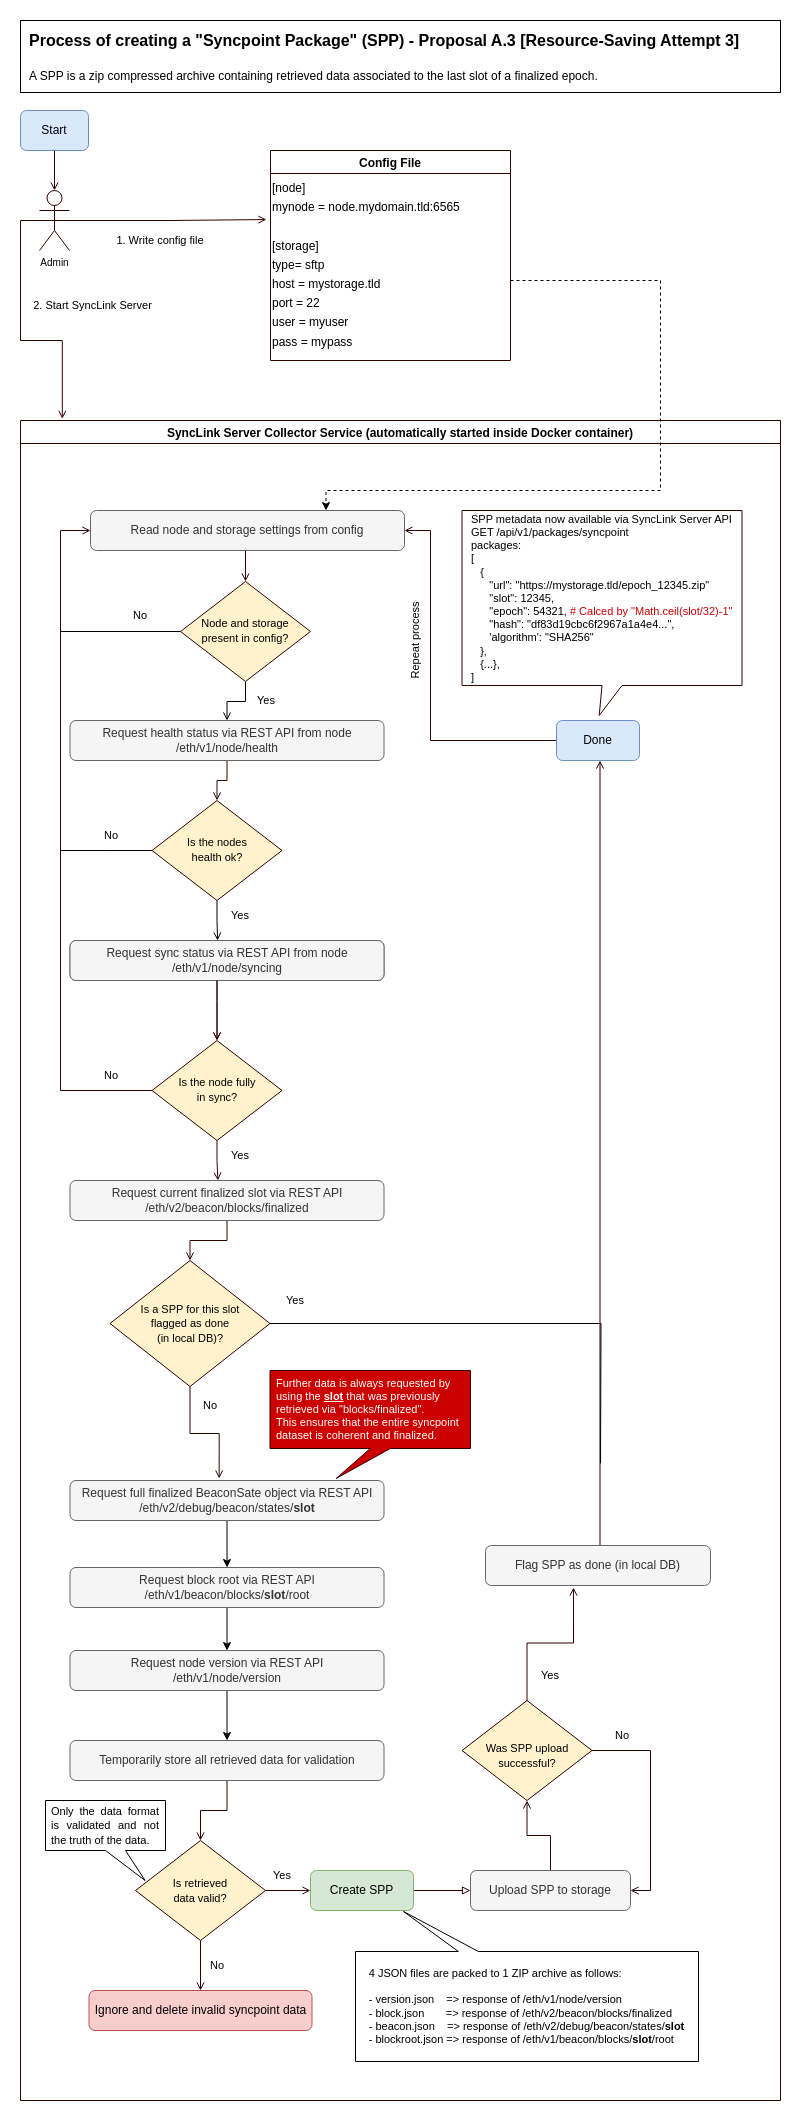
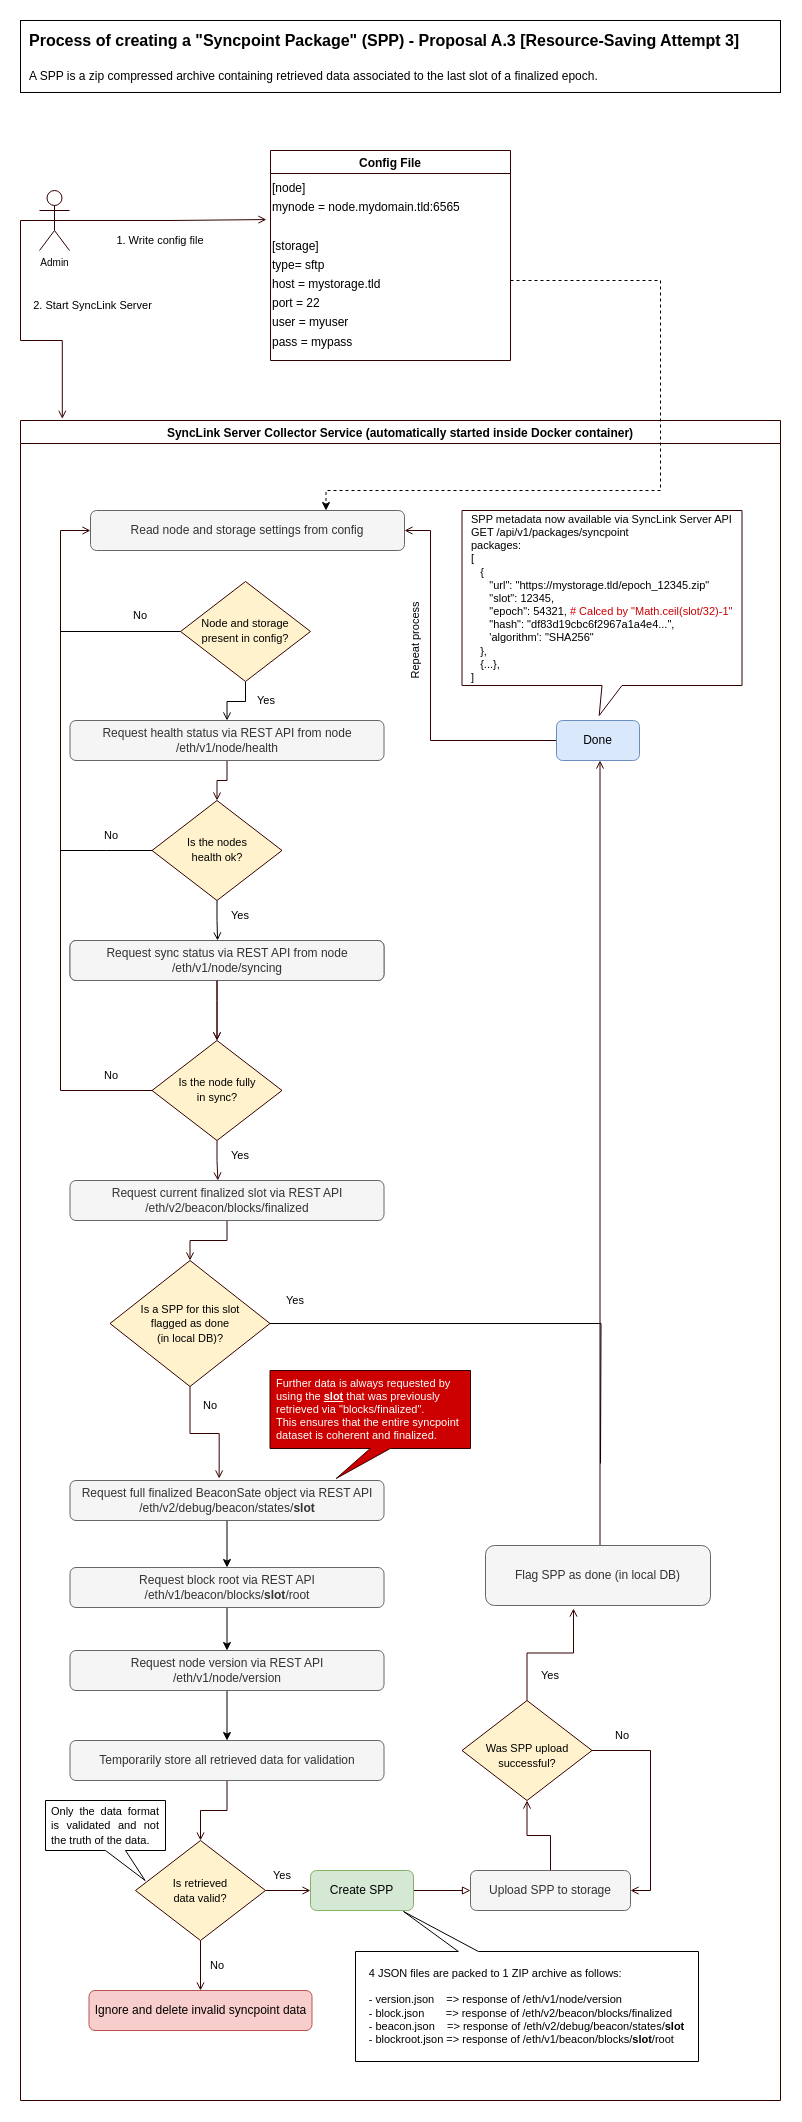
(55, 131) -> none
(55, 169) -> none
(246, 565) -> none
(598, 1566) -> (598, 1576)
